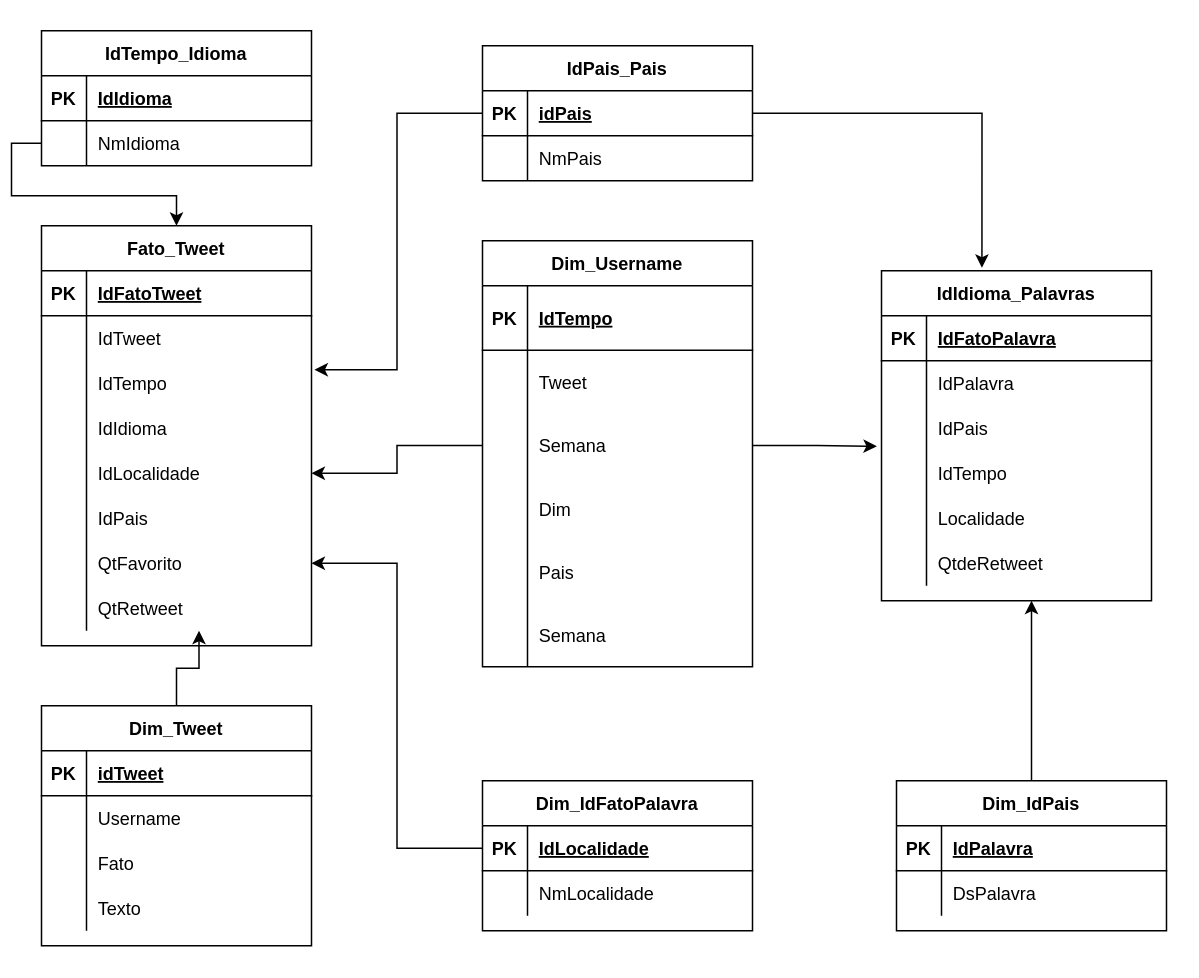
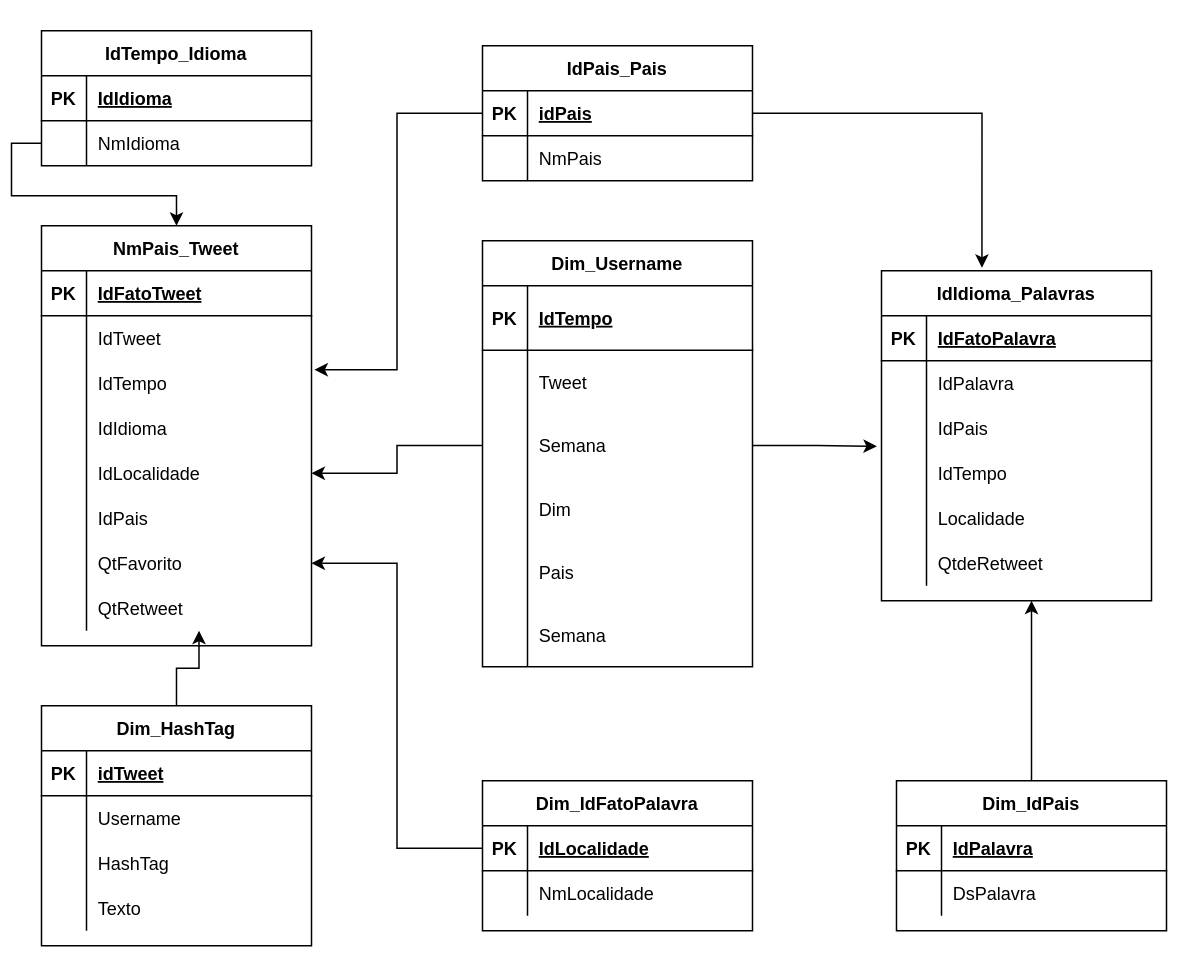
(176, 249) -> (176, 249)
(176, 729) -> (176, 729)
(118, 864) -> (133, 864)
